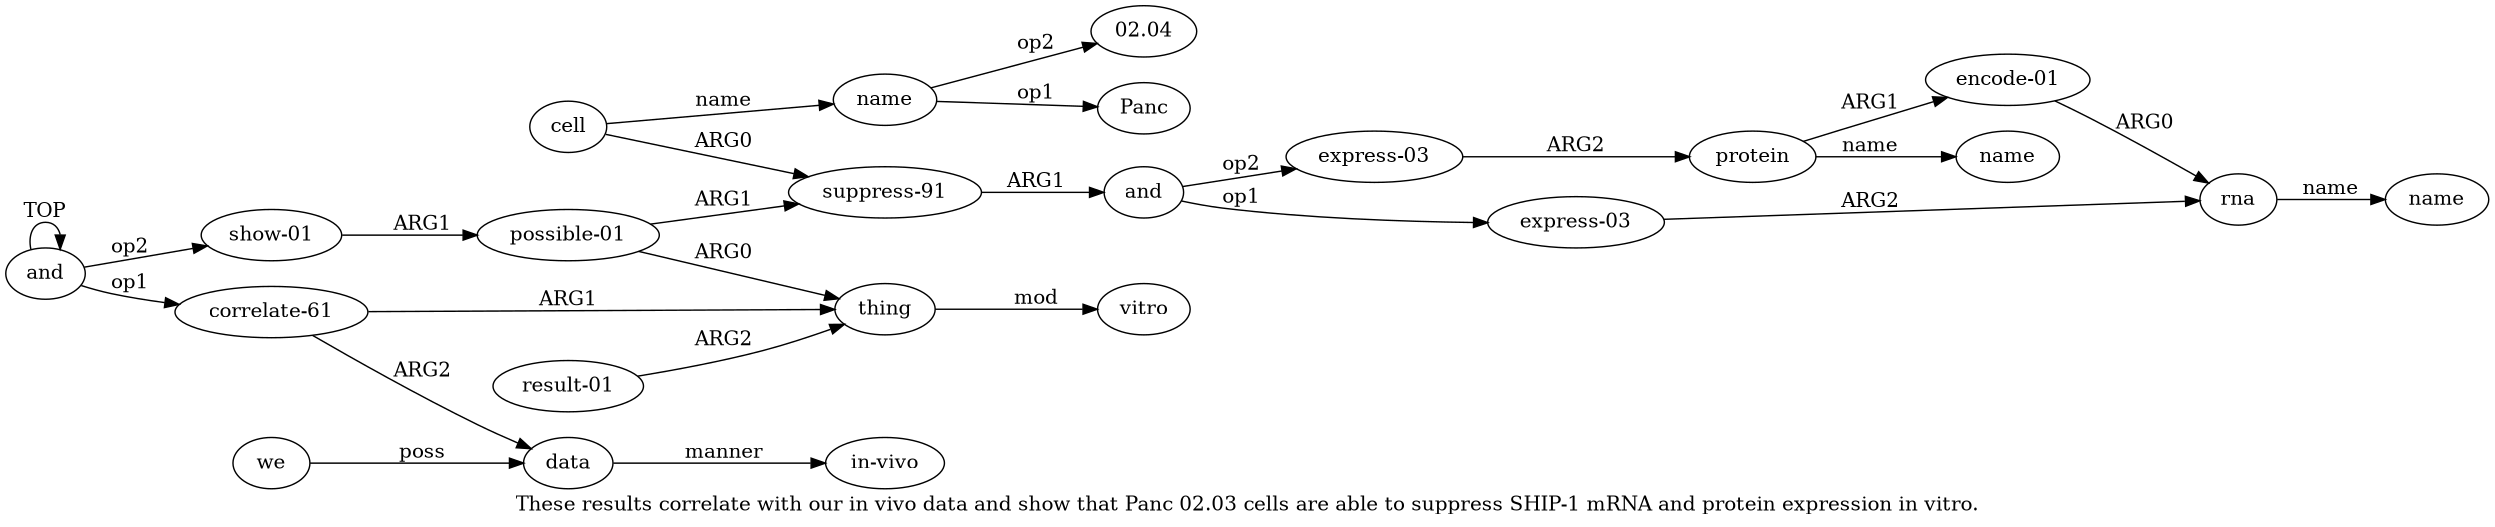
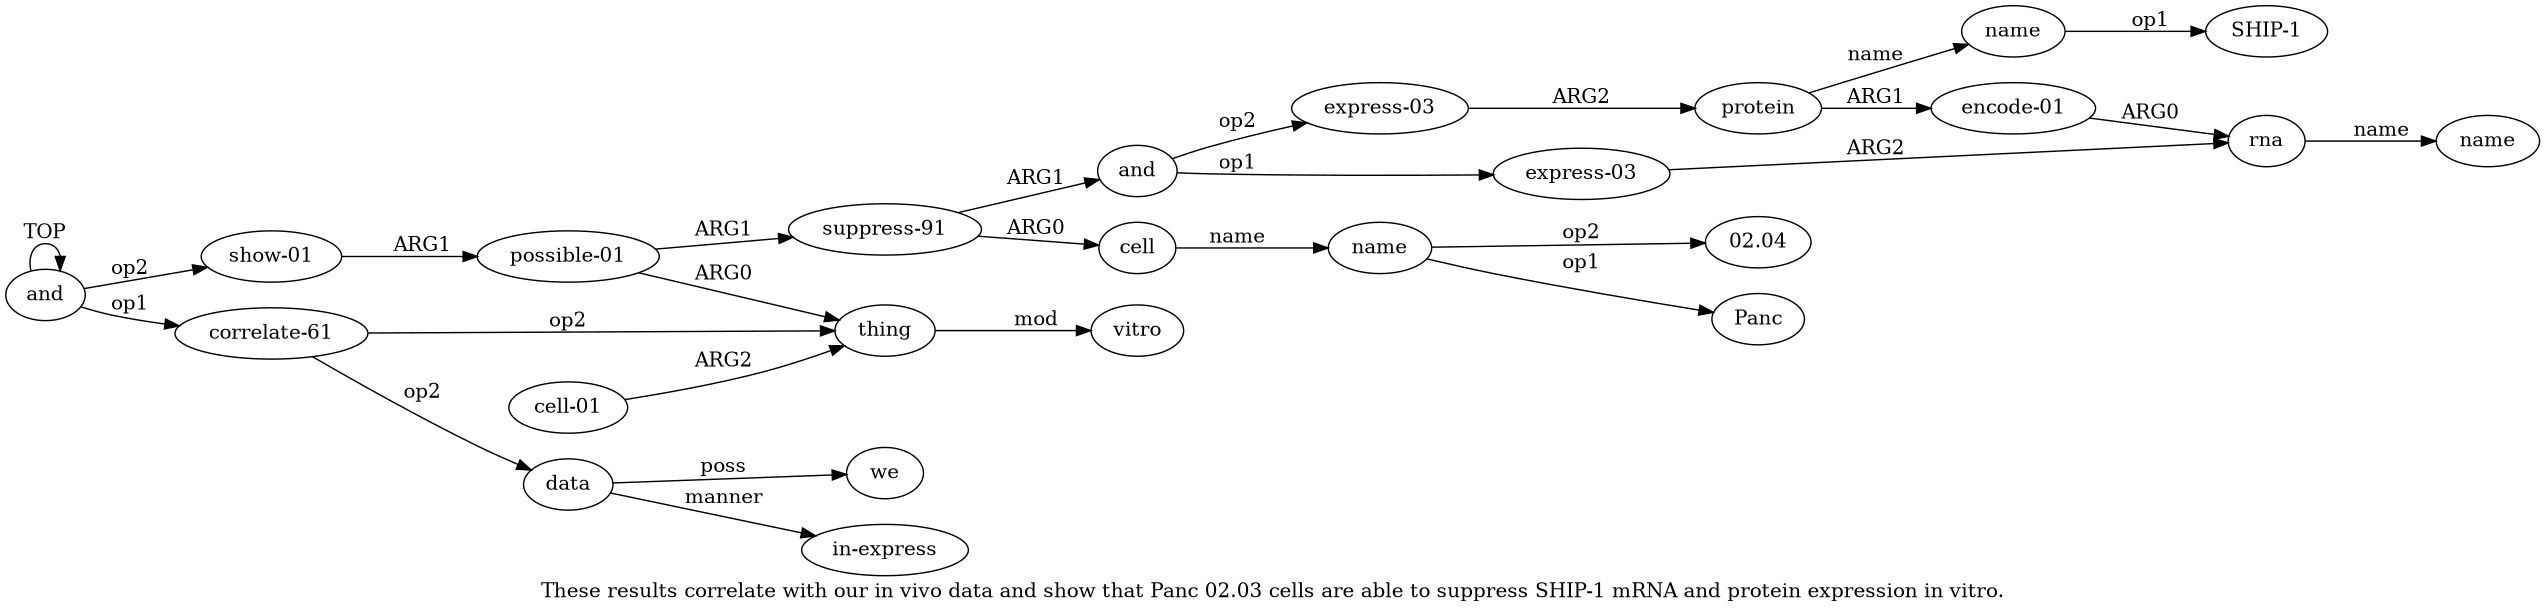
none -> (2267, 31)
(700, 154) -> (1031, 240)
(568, 300) -> (568, 321)
(423, 371) -> (423, 393)
(568, 386) -> (568, 408)
(410, 463) -> (722, 479)
(885, 463) -> (885, 550)
